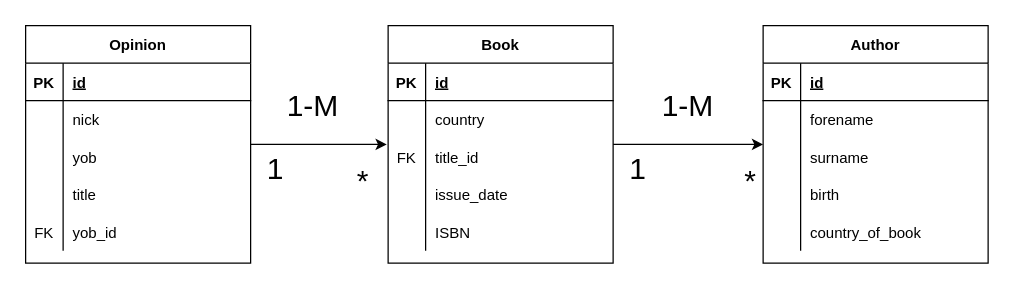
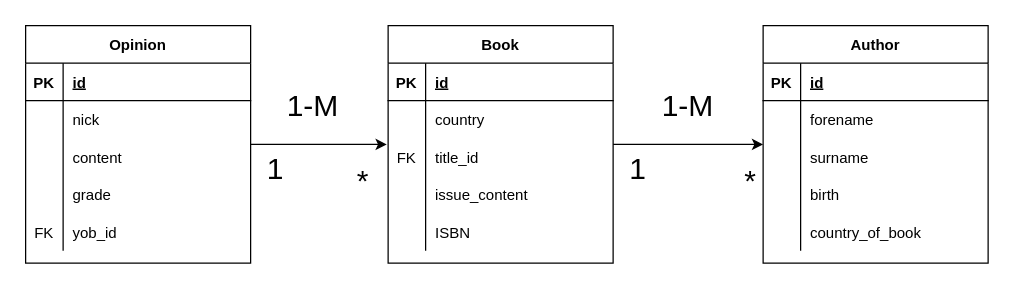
(85, 158) -> (102, 158)
(90, 195) -> (94, 195)
(475, 195) -> (488, 195)
